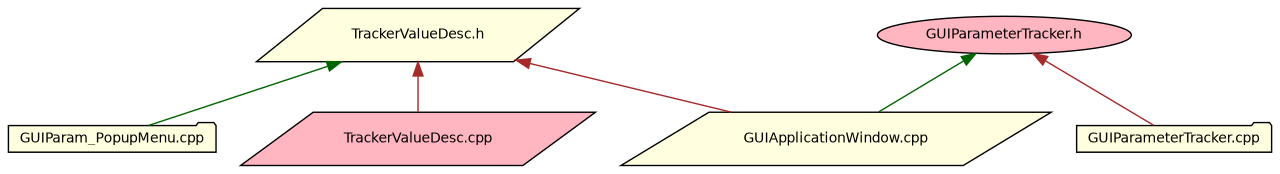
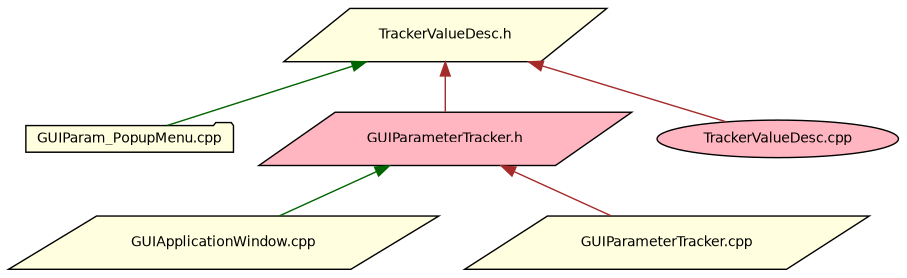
(1004, 35) -> (445, 139)
(631, 88) -> (445, 94)
(418, 139) -> (778, 139)
(1174, 139) -> (667, 243)
